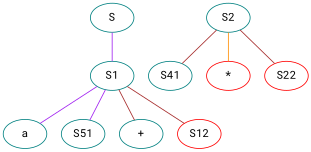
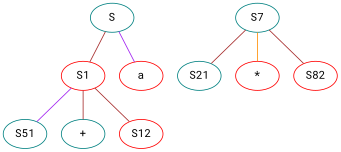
(228, 18) -> (257, 18)
(112, 47) -> (98, 47)
(112, 76) -> (83, 76)
(170, 76) -> (199, 76)
(286, 76) -> (316, 76)
(69, 105) -> (127, 47)
(25, 134) -> (141, 76)
